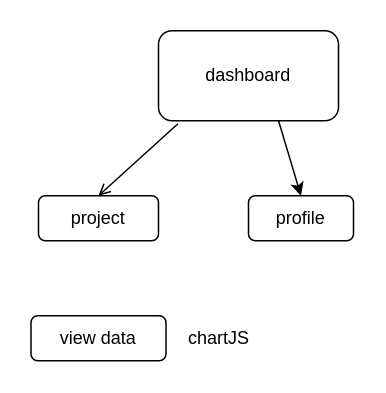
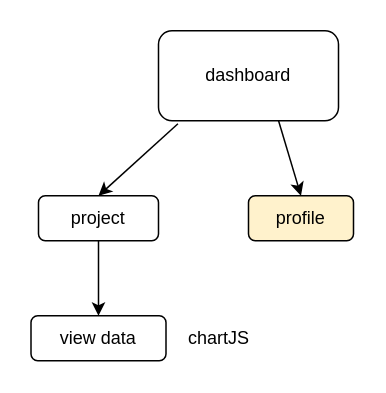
(104, 190) -> (107, 188)
(301, 218) -> (301, 218)
none -> (98, 273)
